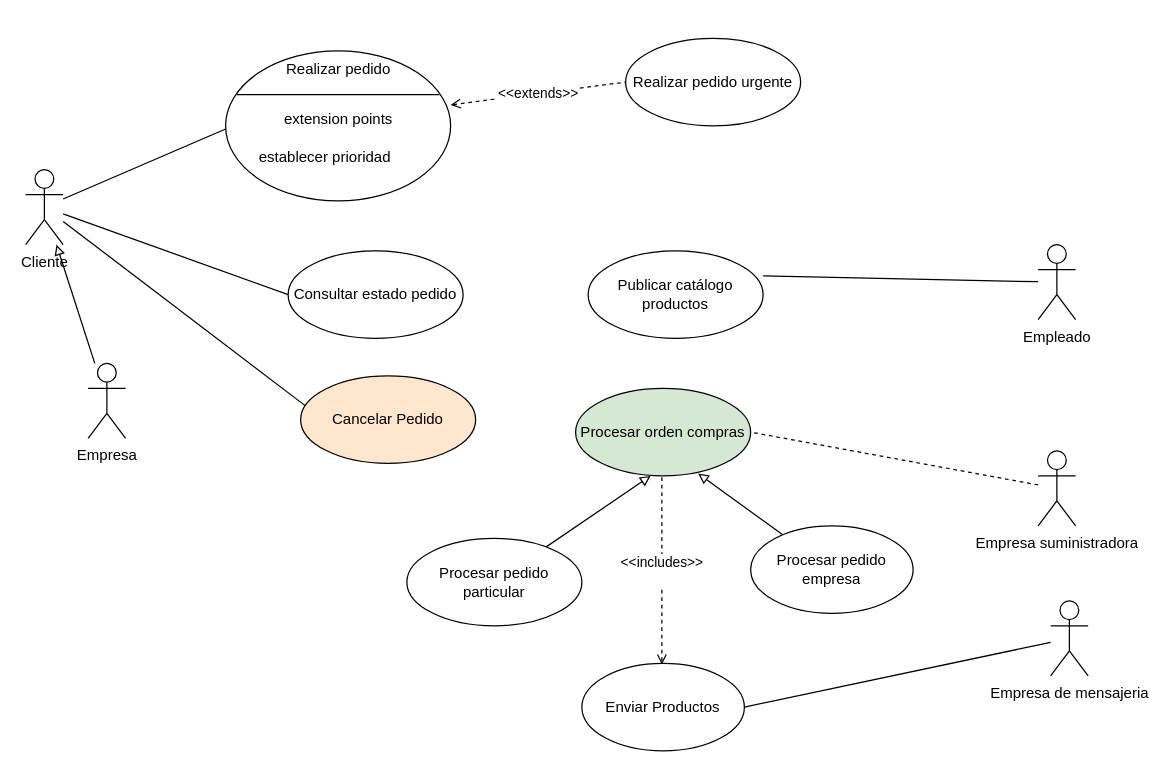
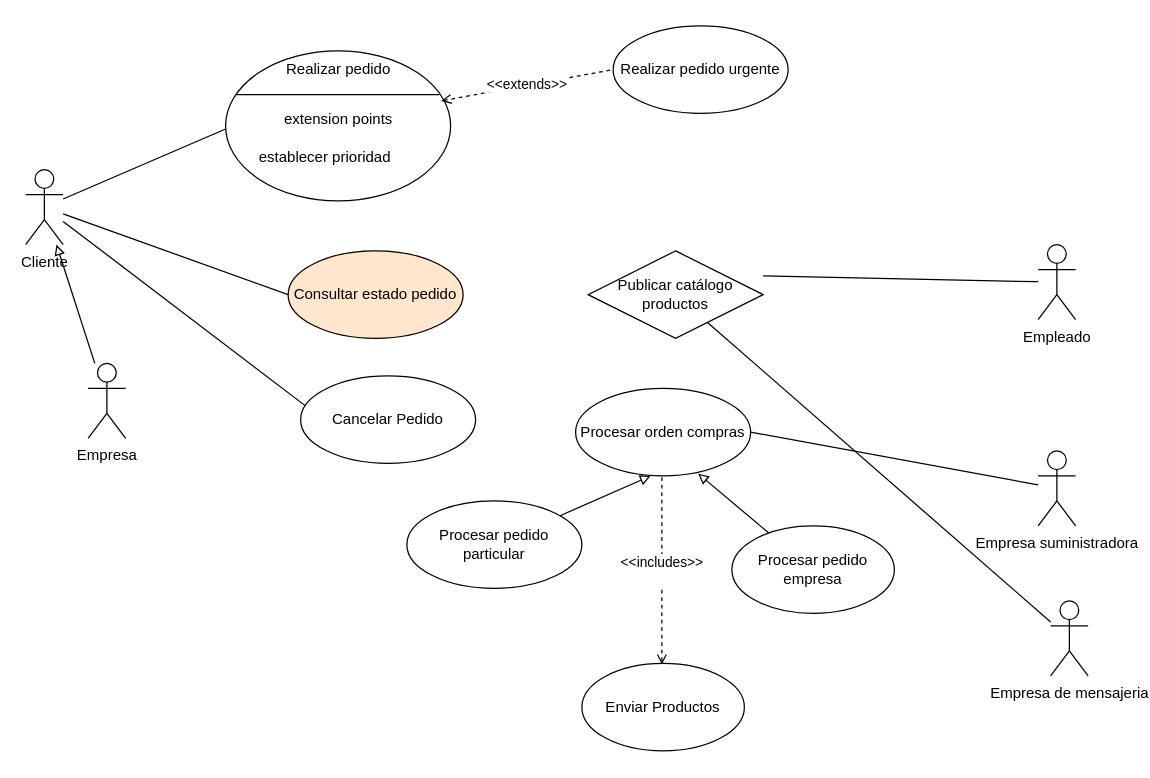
(713, 82) -> (701, 69)
(376, 294) -> (376, 294)
(676, 294) -> (676, 294)
(388, 419) -> (388, 419)
(663, 432) -> (663, 432)
(948, 468) -> (948, 468)
(832, 569) -> (813, 569)
(494, 582) -> (494, 544)
(898, 674) -> (879, 472)
